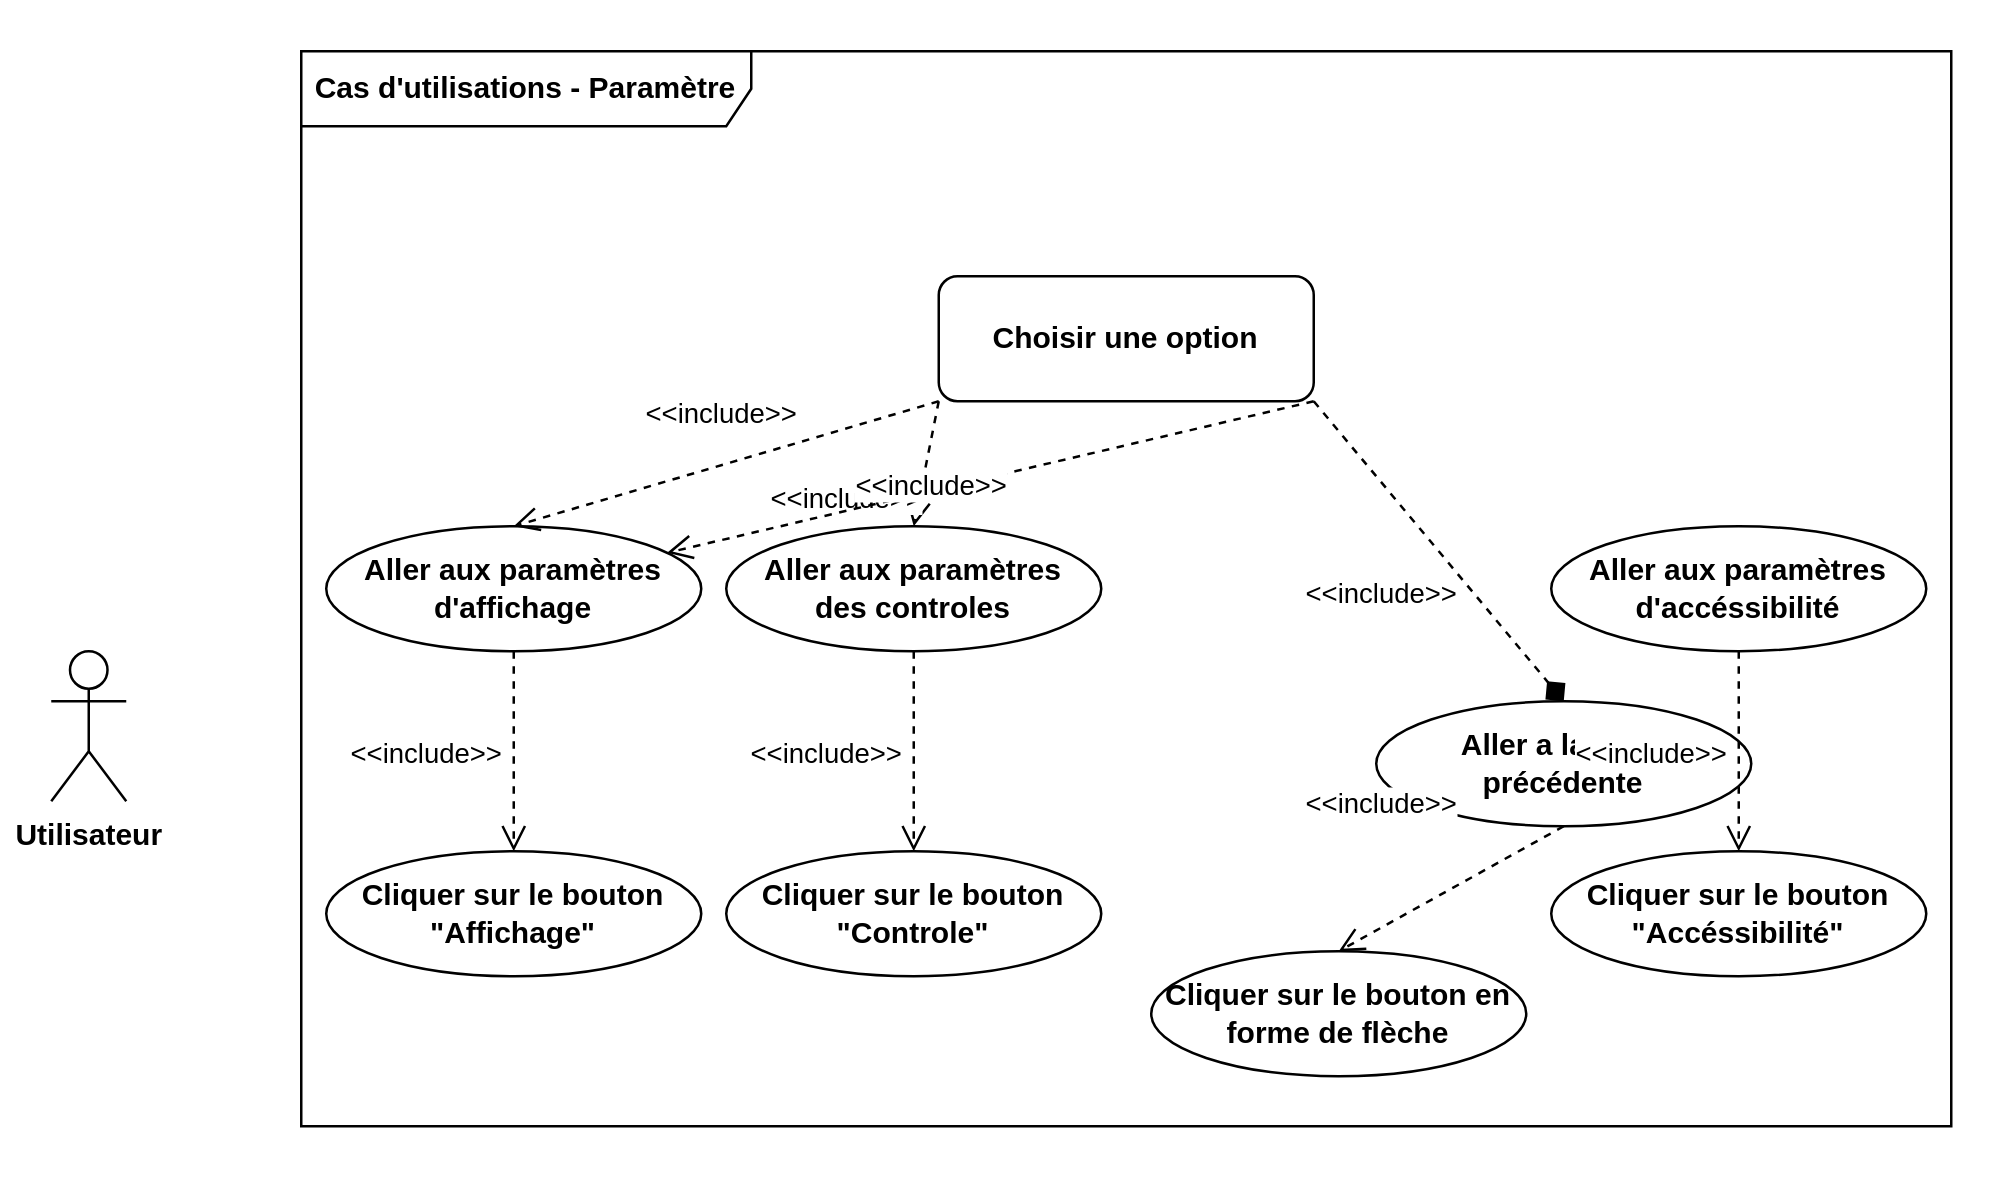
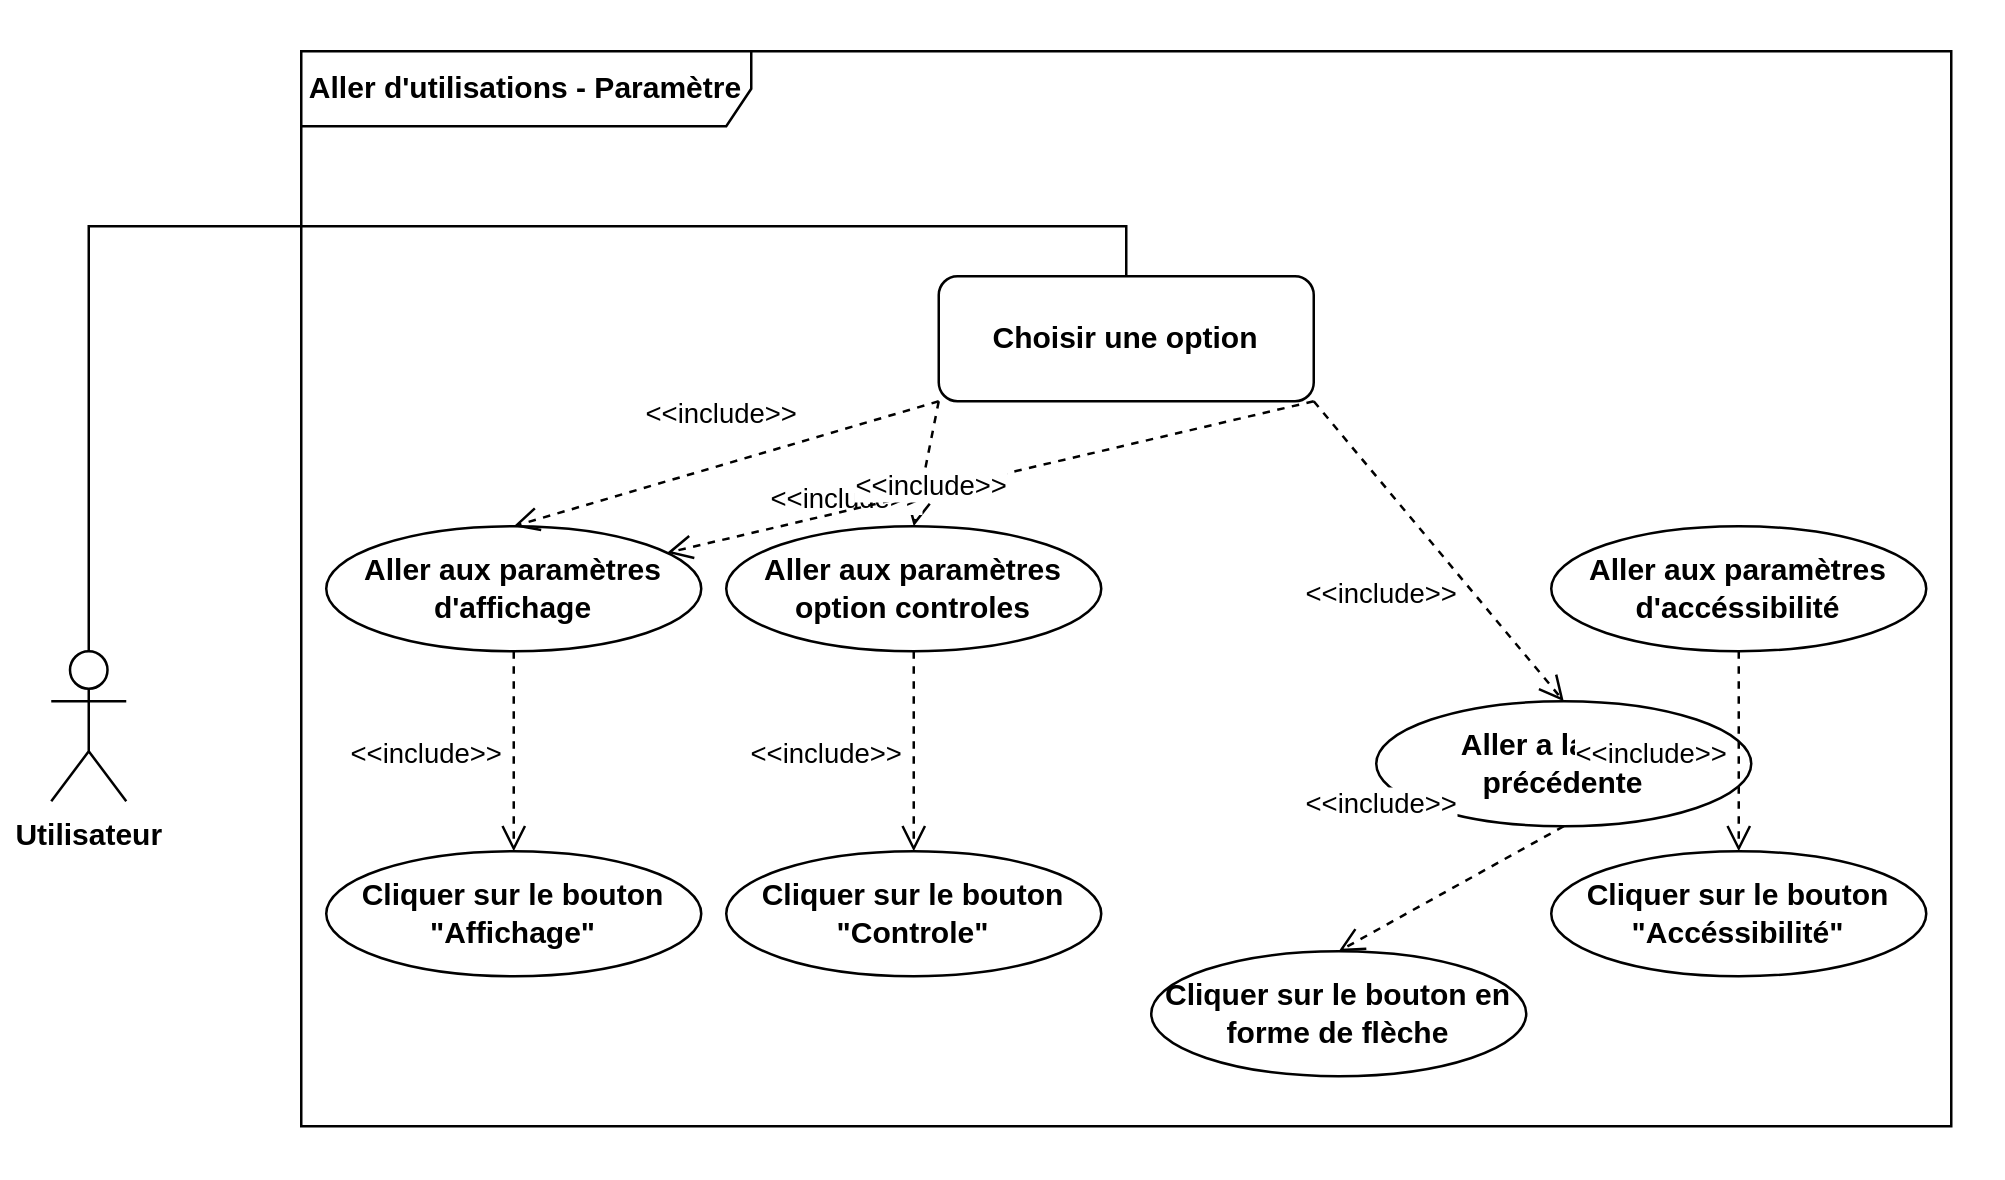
(526, 89) -> (526, 89)
none -> (740, 226)
(914, 589) -> (914, 589)
(1548, 682) -> (1553, 688)
